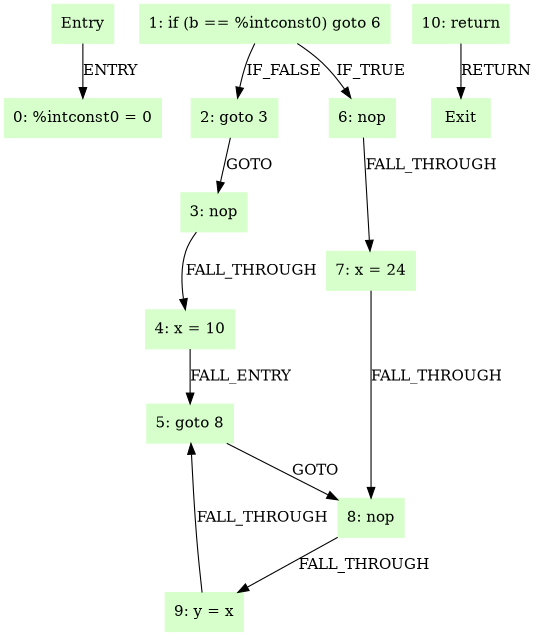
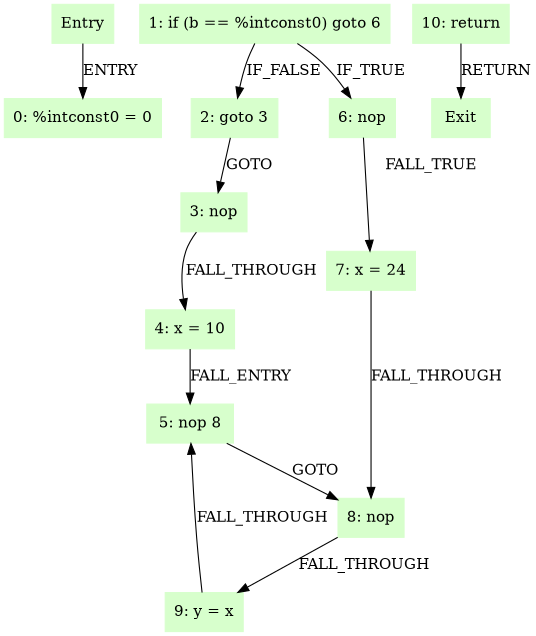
(431, 165) -> (431, 165)
(190, 424) -> (190, 424)
